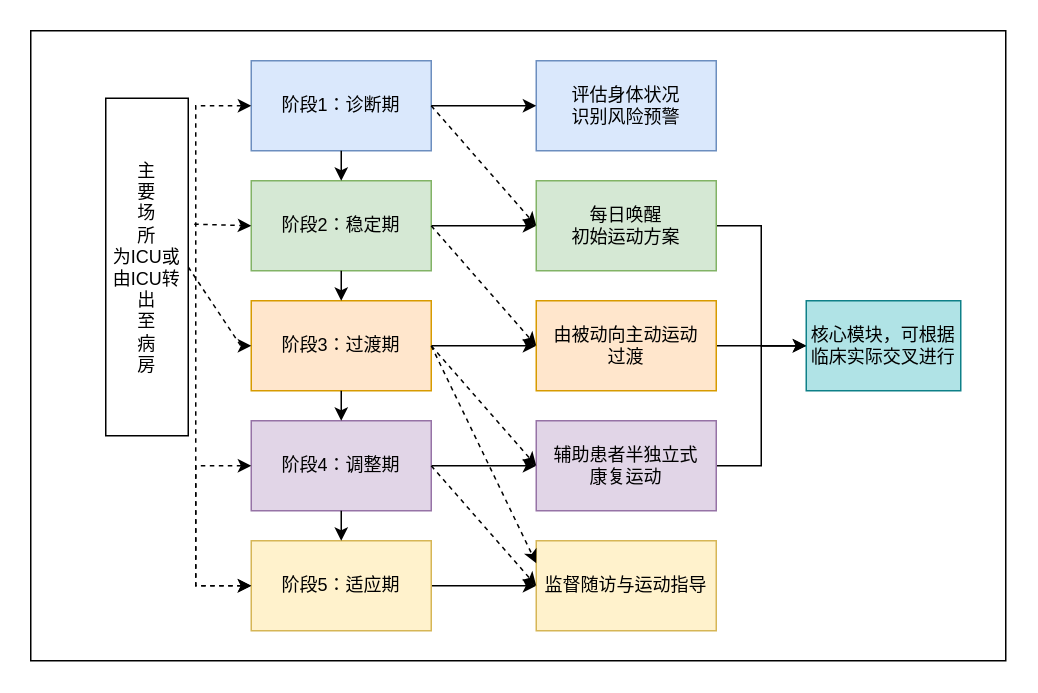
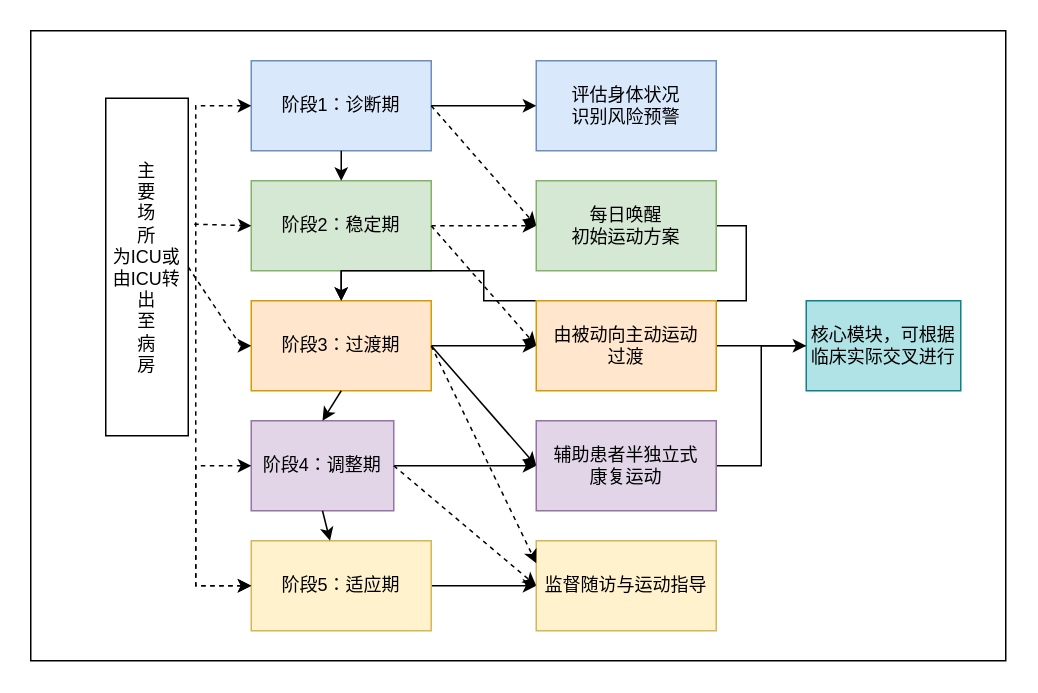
(477, 226) -> (477, 226)
(761, 275) -> (456, 271)
(482, 403) -> (482, 403)
(341, 466) -> (323, 466)
